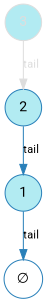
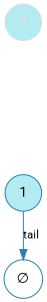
(23, 108) -> none
